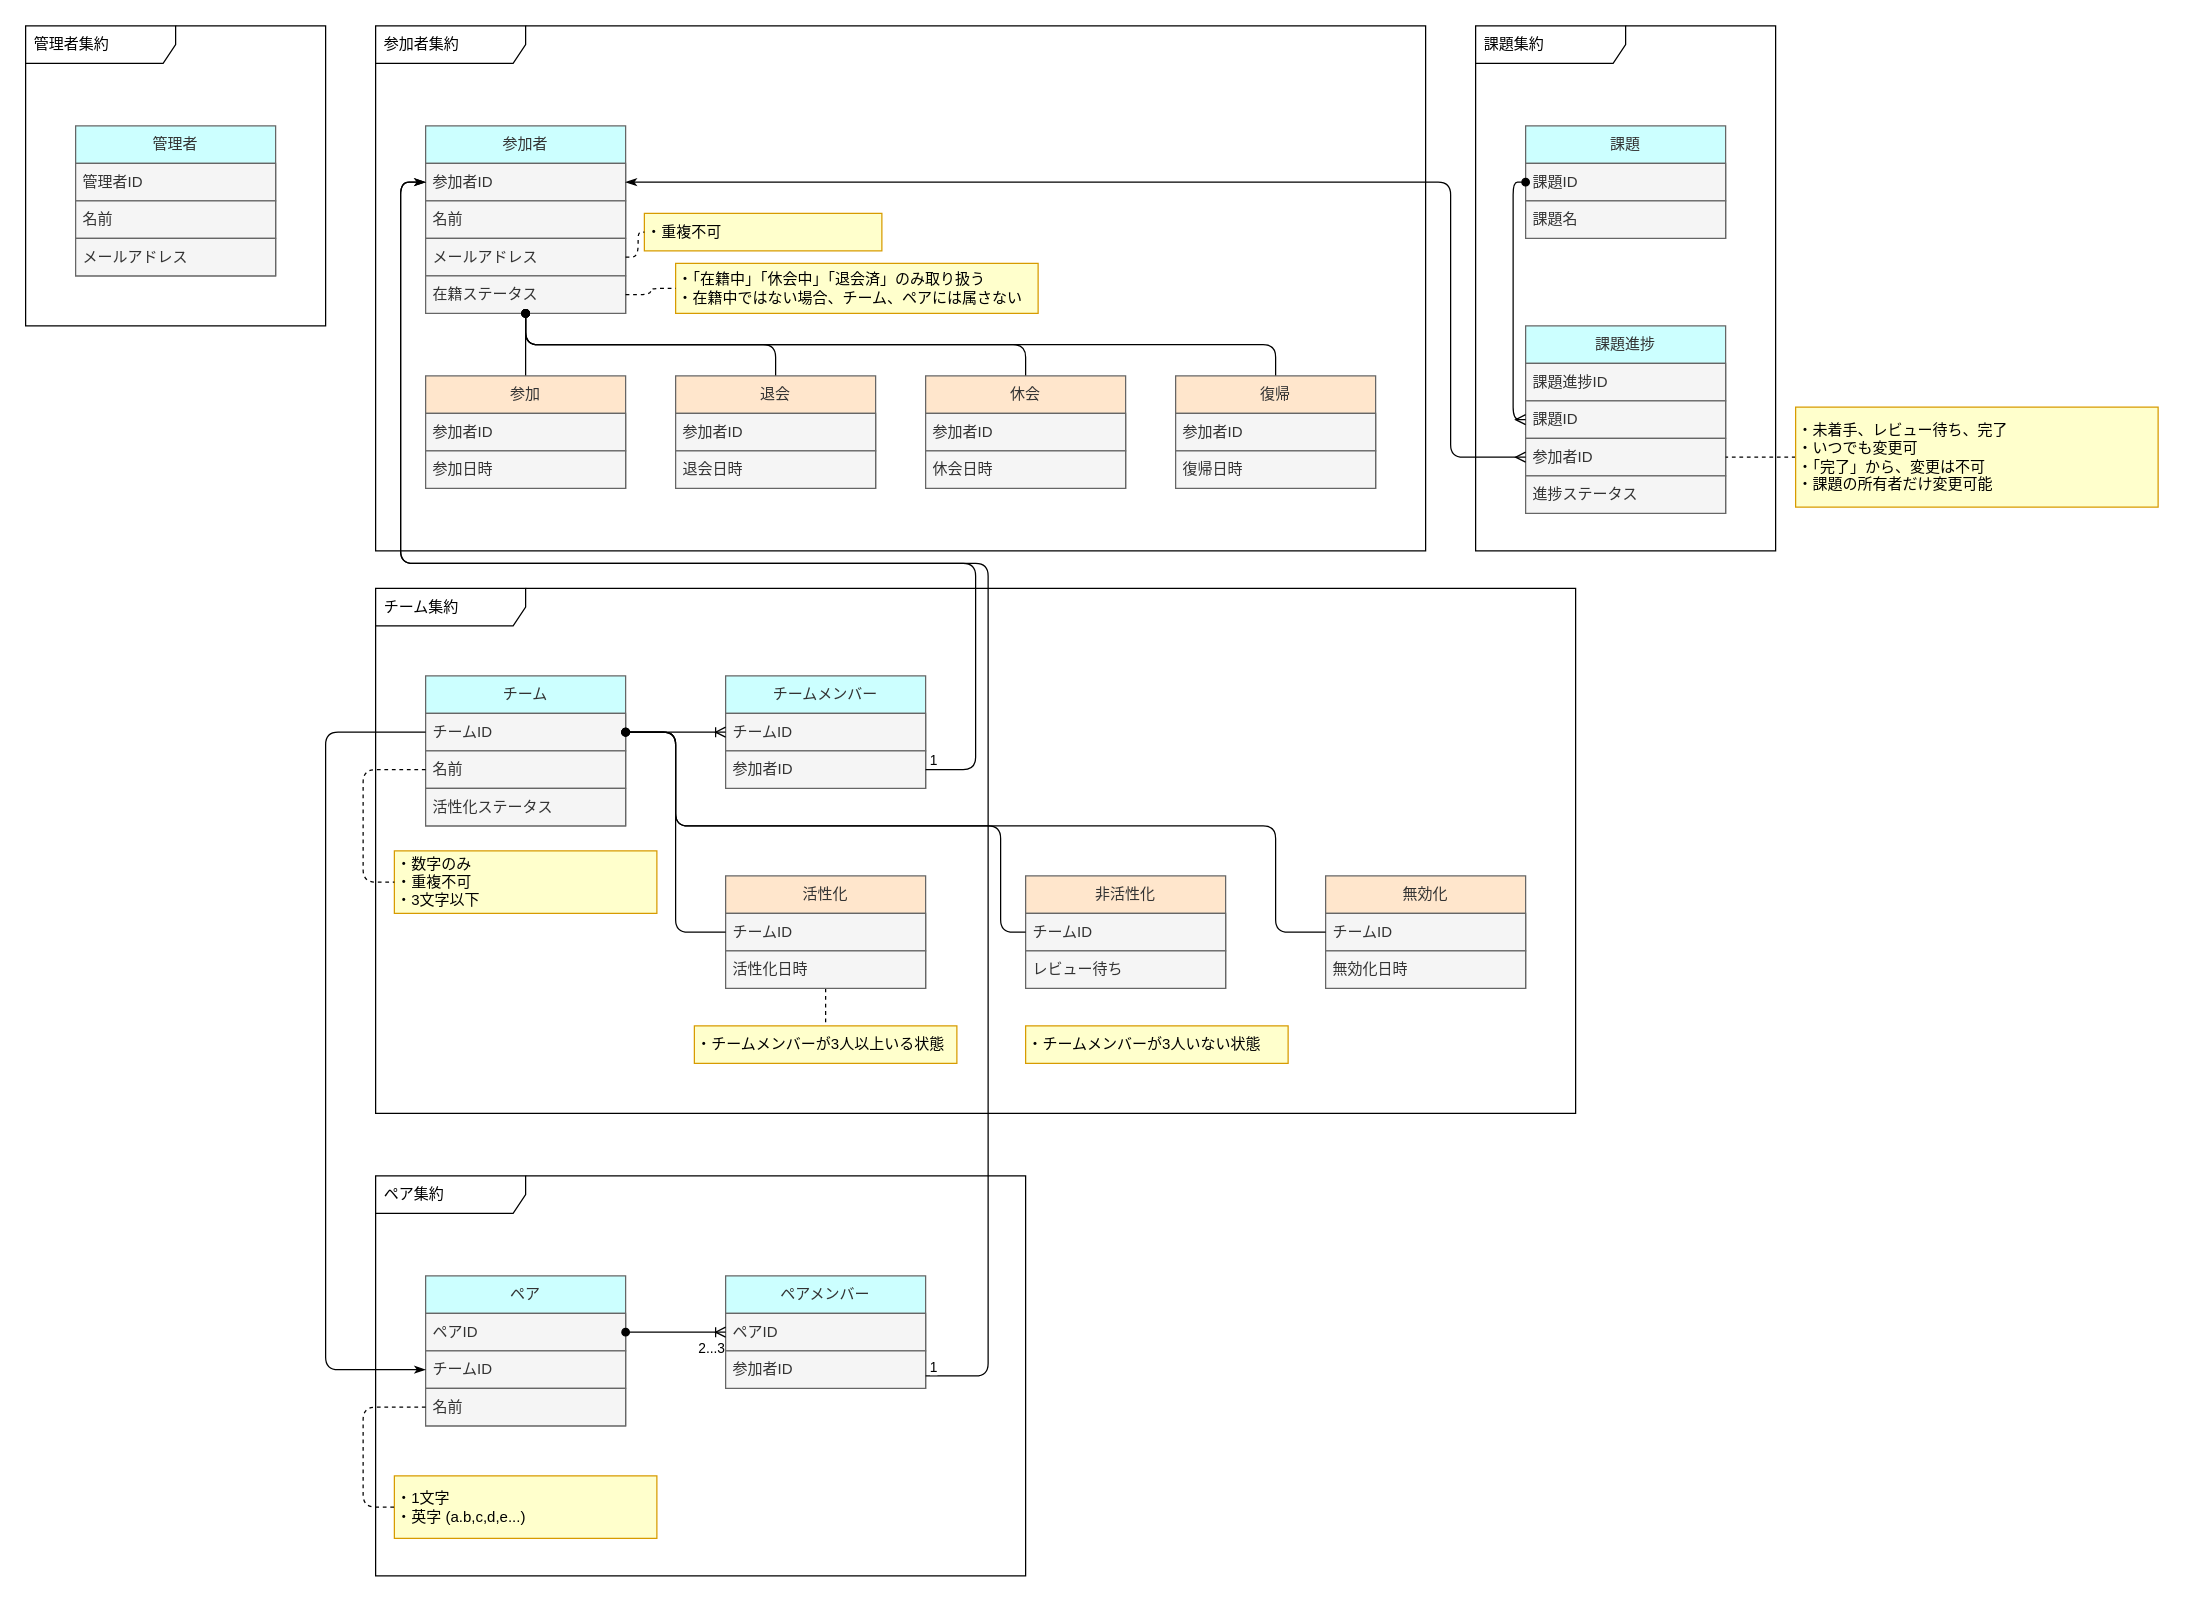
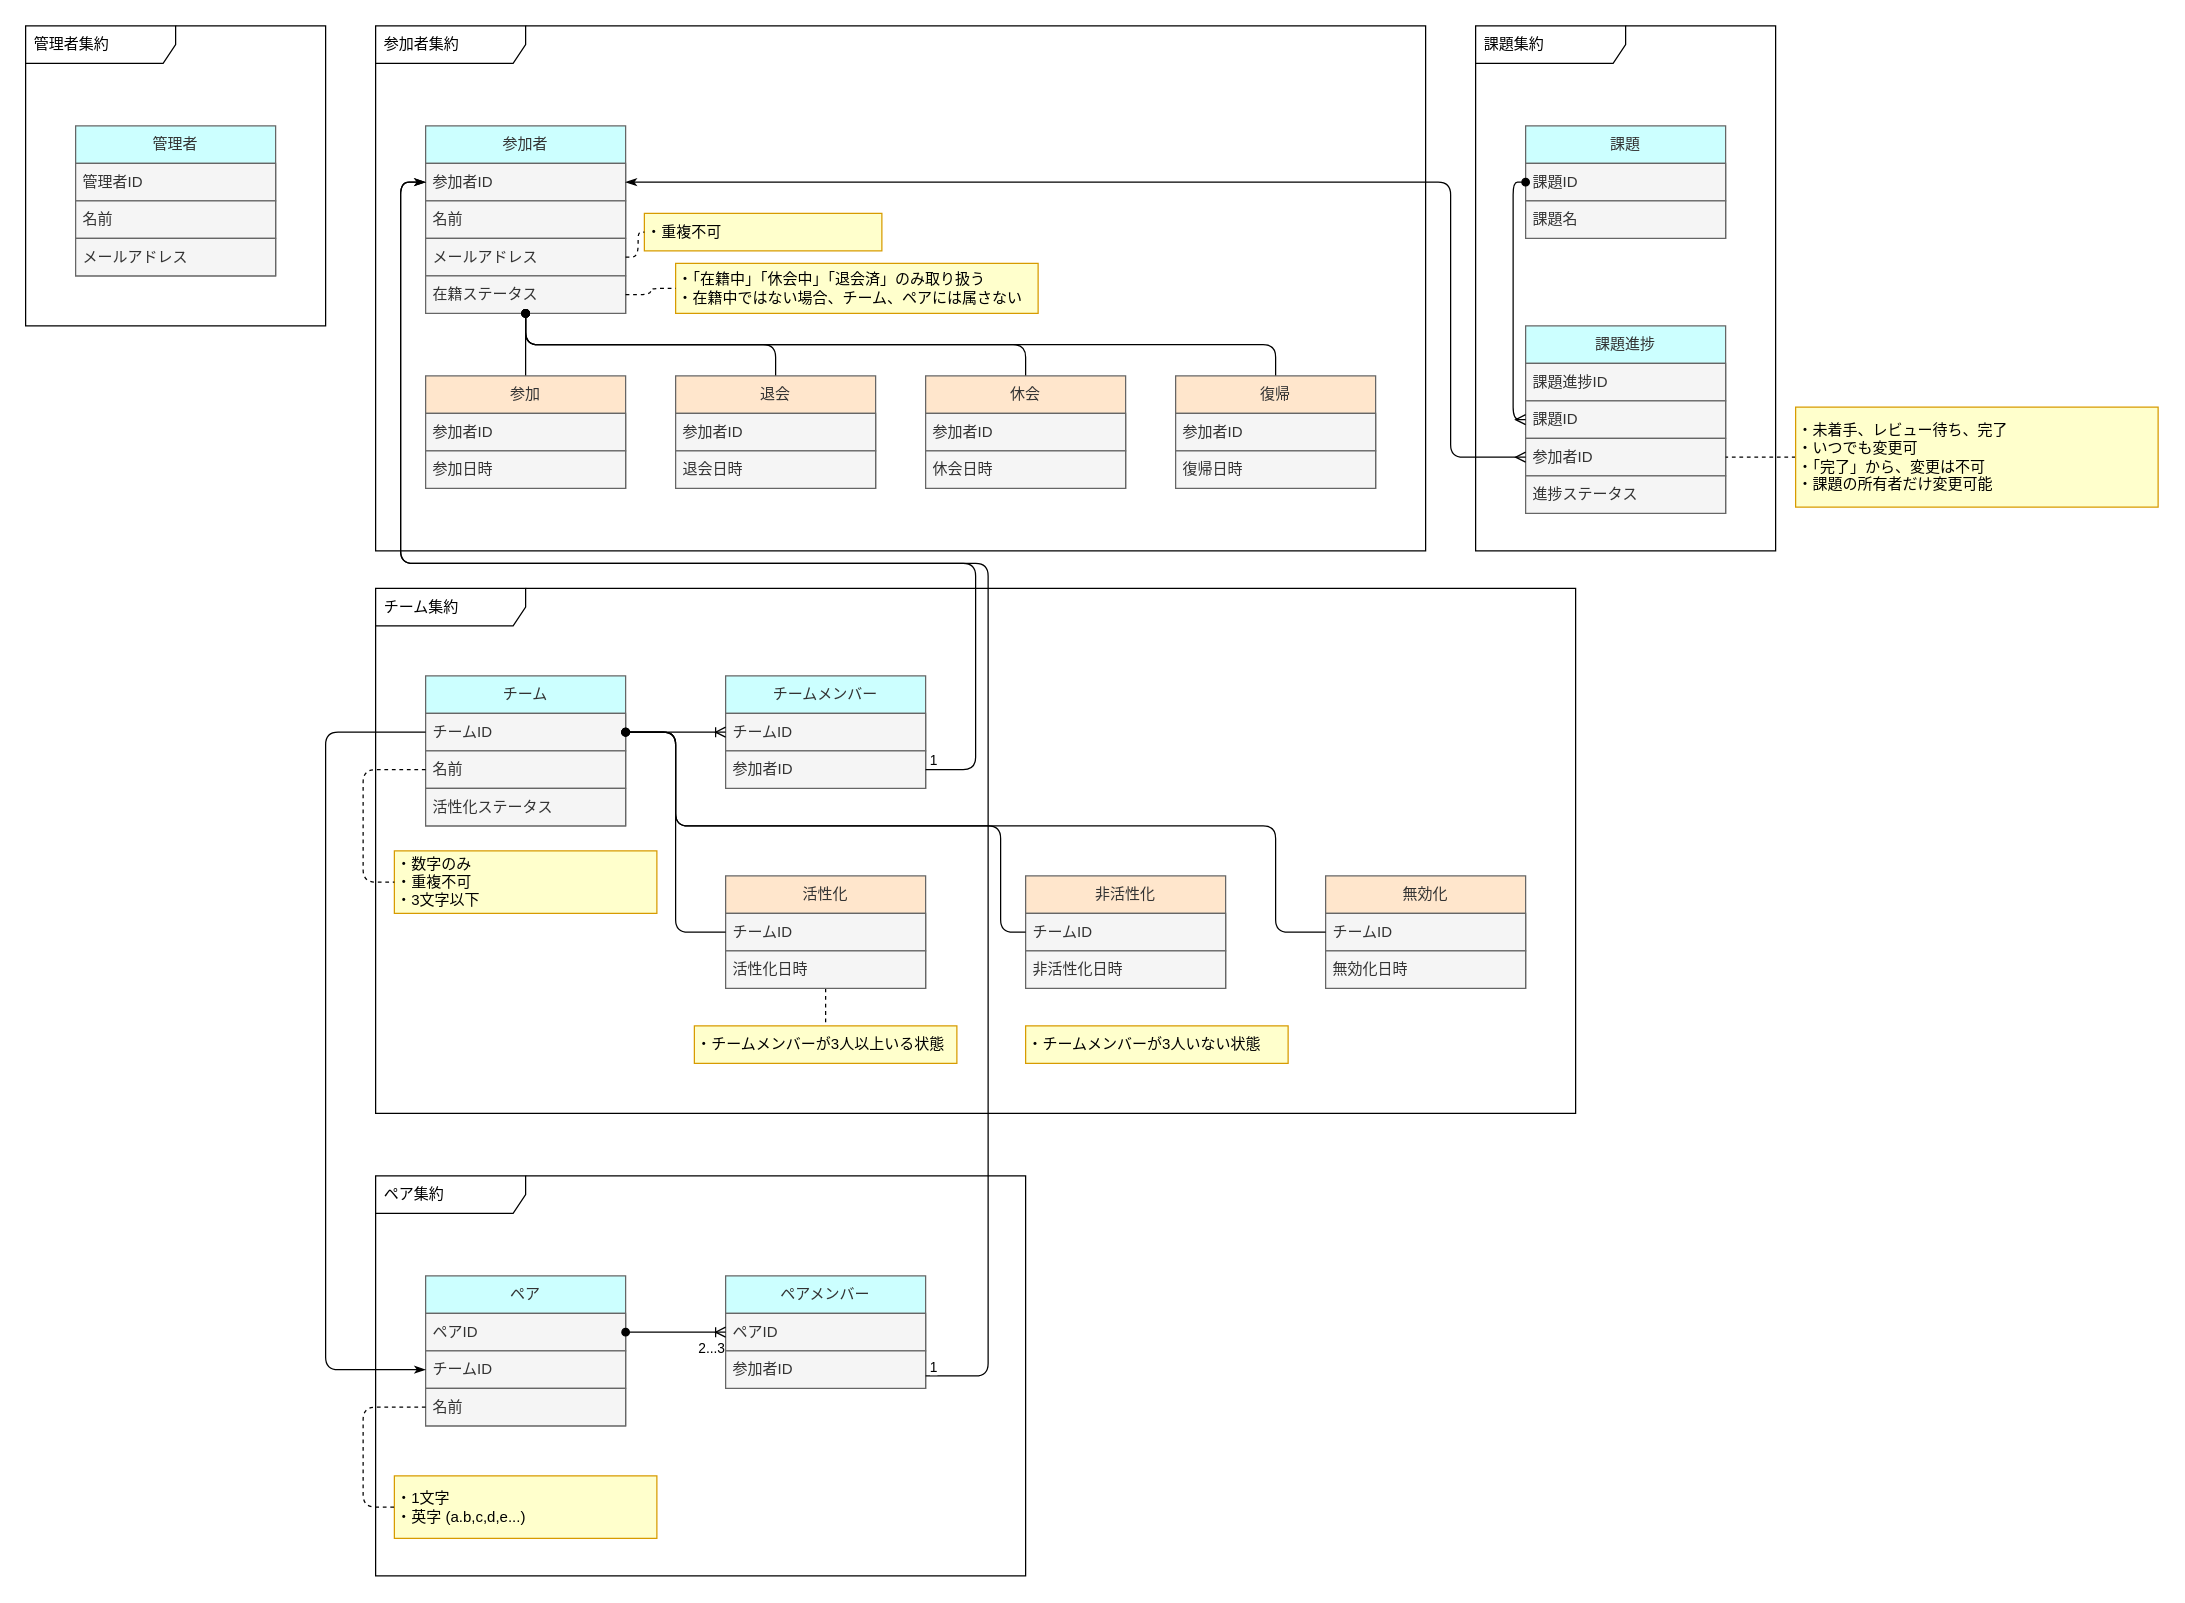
(1078, 969) -> (1078, 969)
